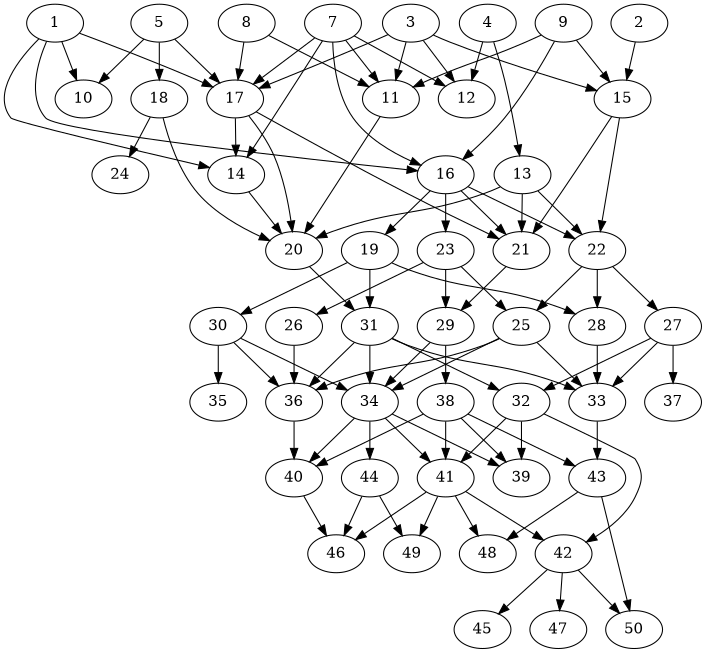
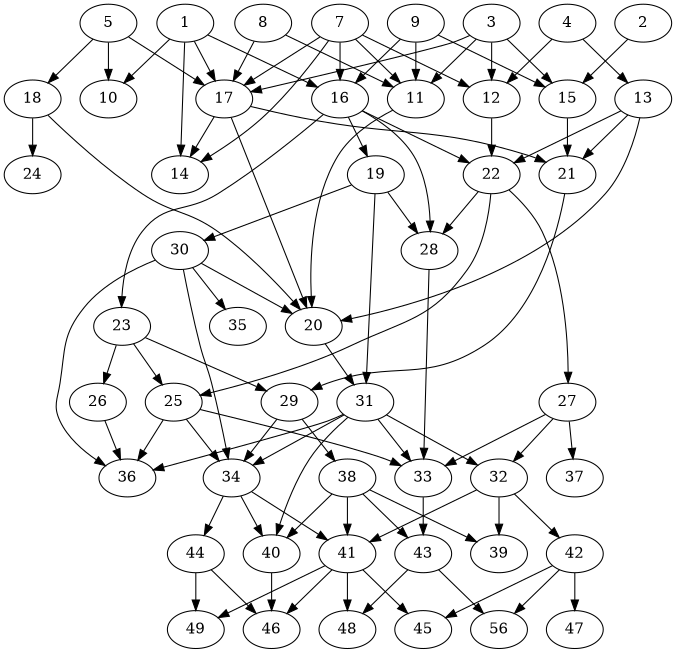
(611, 169) -> (492, 132)
(262, 209) -> (242, 286)
(480, 209) -> (413, 155)
(294, 435) -> (305, 466)
(438, 436) -> none
(500, 513) -> (380, 587)
(634, 630) -> (499, 630)
